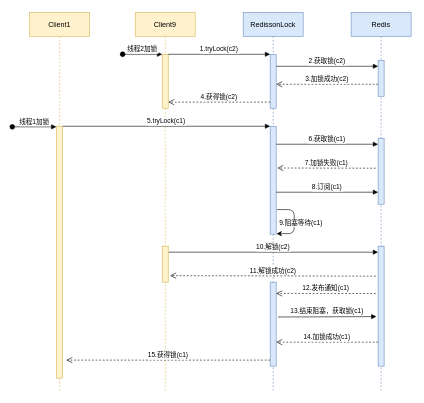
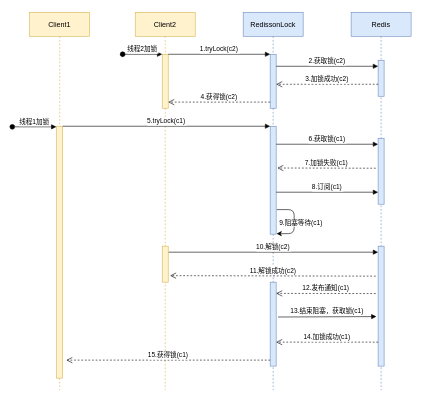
(165, 25) -> (165, 25)
